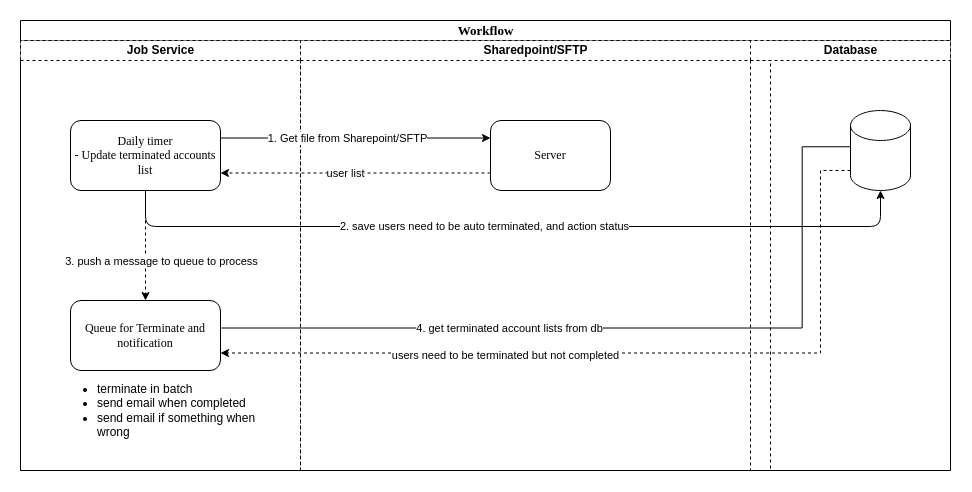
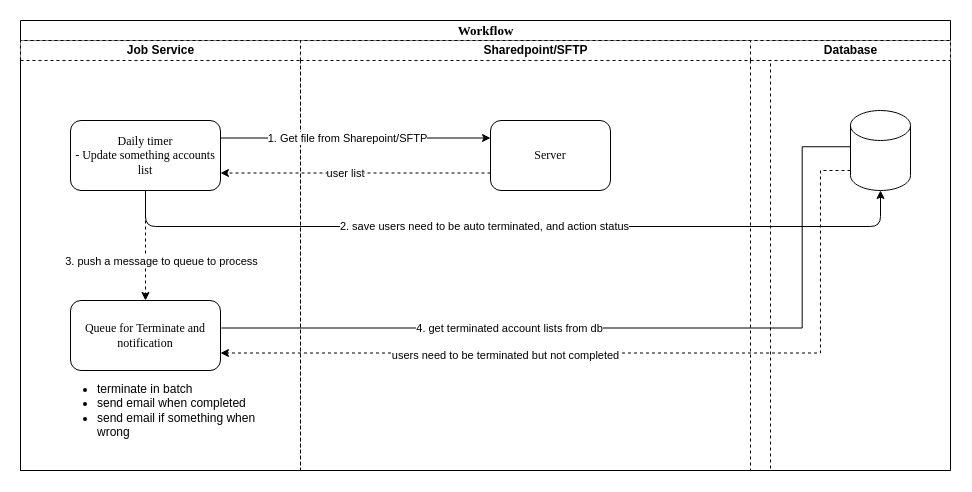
(146, 156) -> (146, 156)
